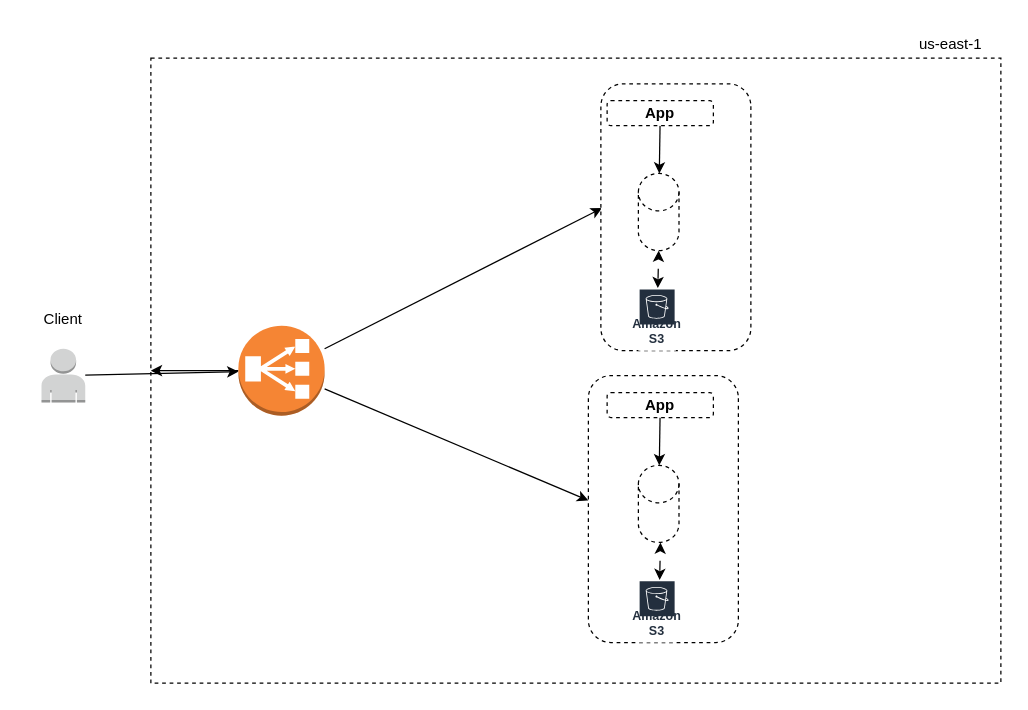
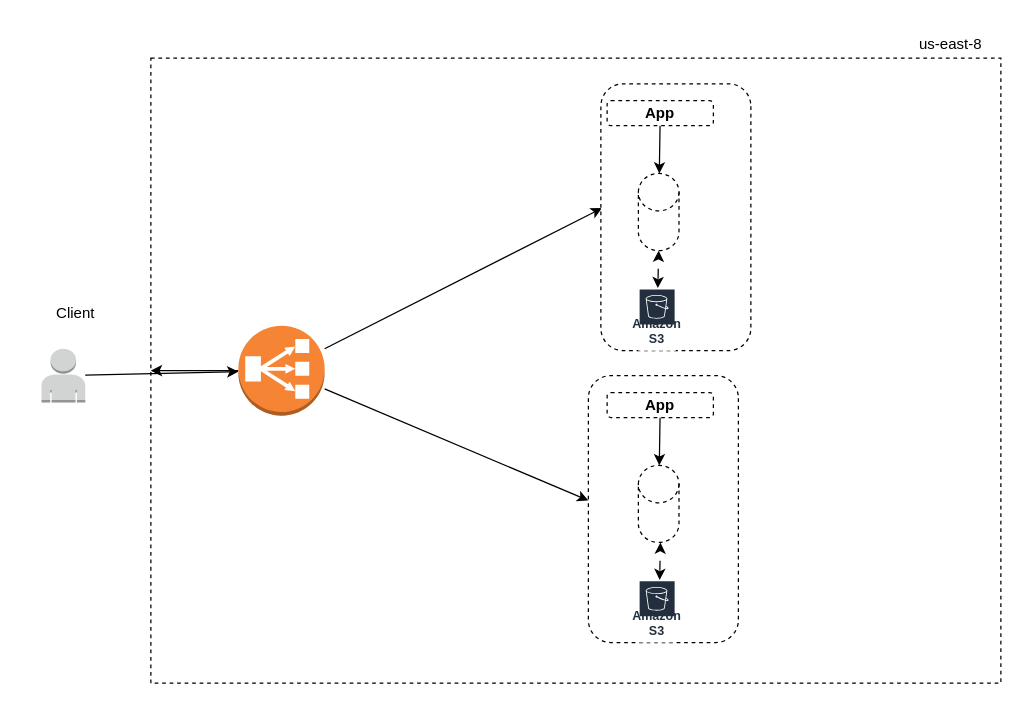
(951, 44) -> (951, 44)
(63, 319) -> (76, 313)
